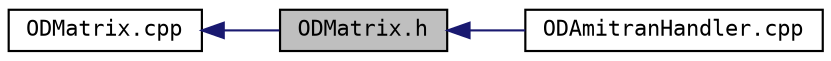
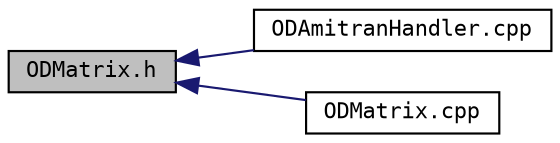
(252, 30) -> (252, 93)
